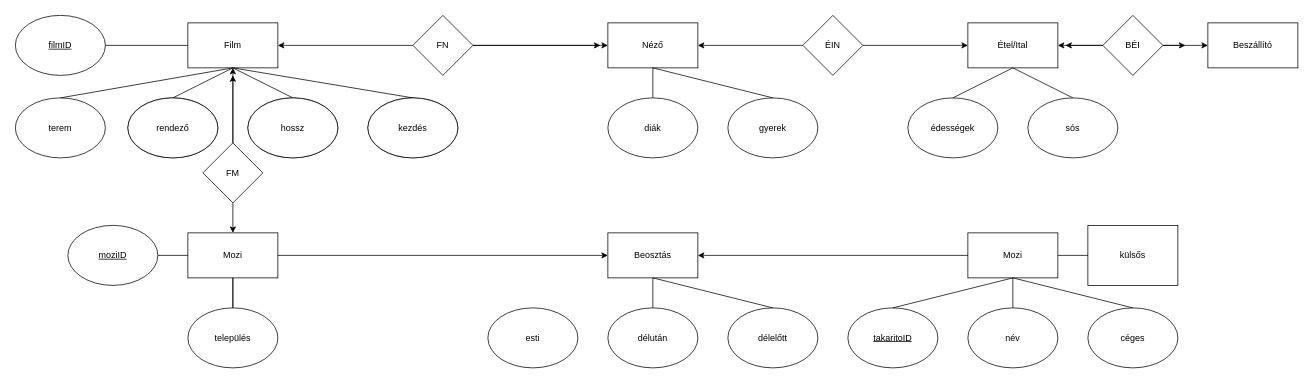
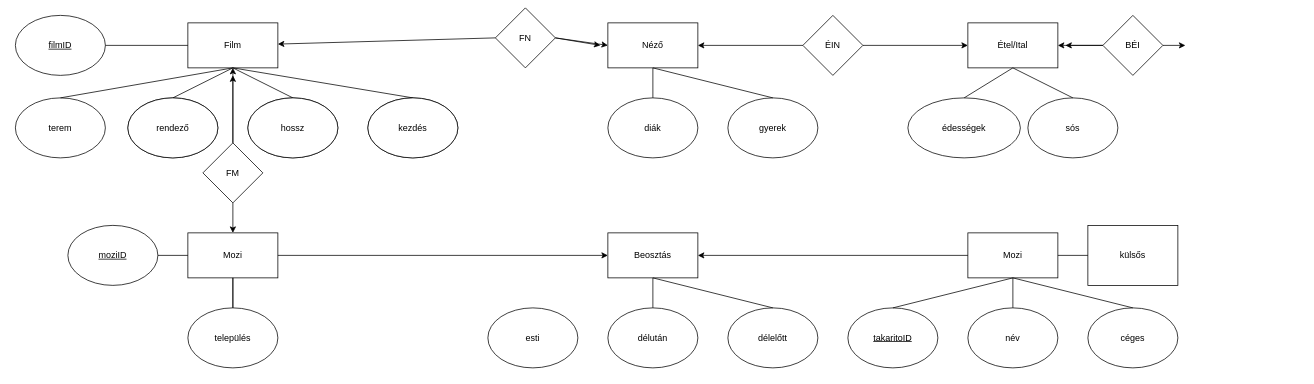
(443, 45) -> (525, 38)
(1193, 45) -> none
(1253, 45) -> none
(953, 128) -> (964, 128)
